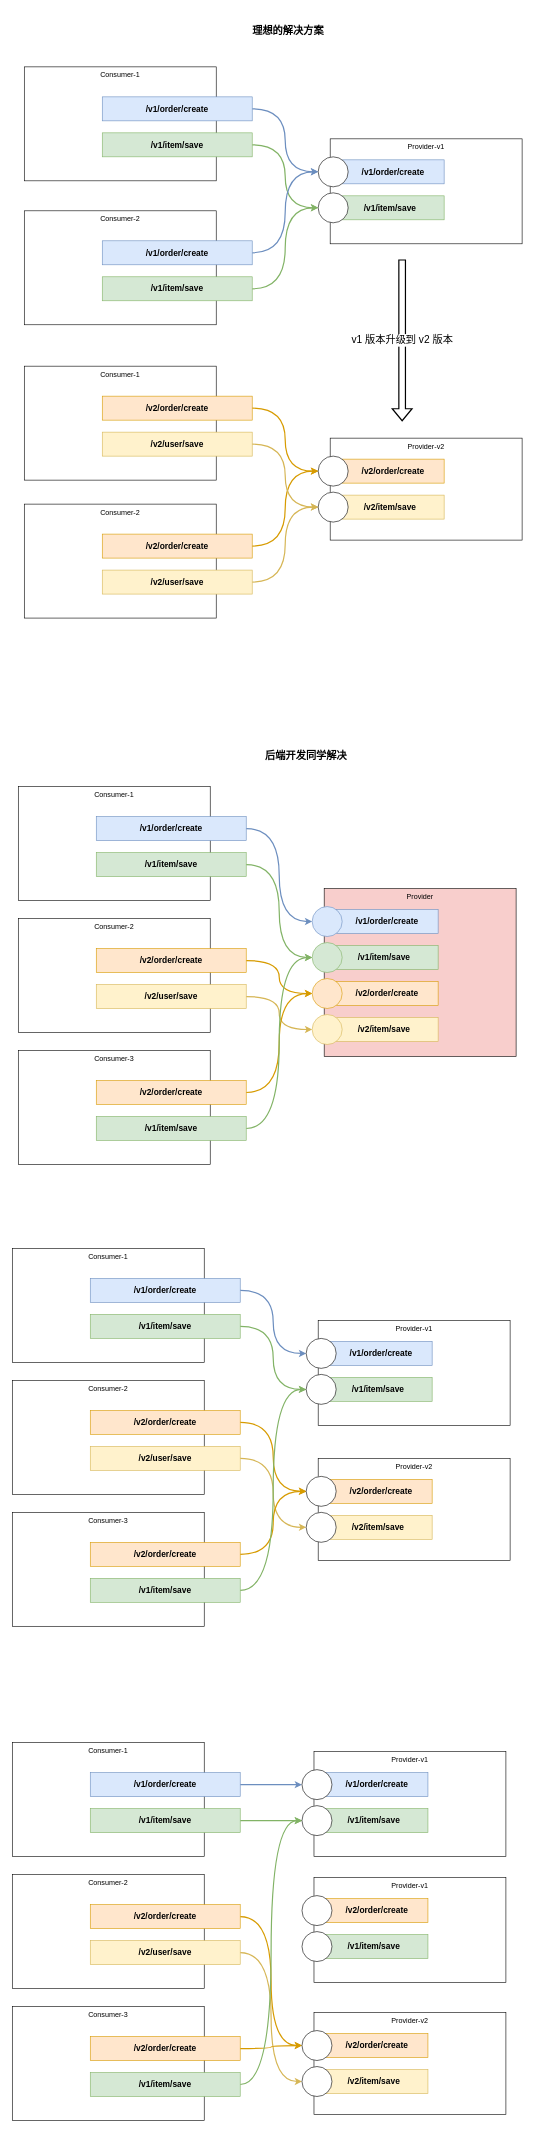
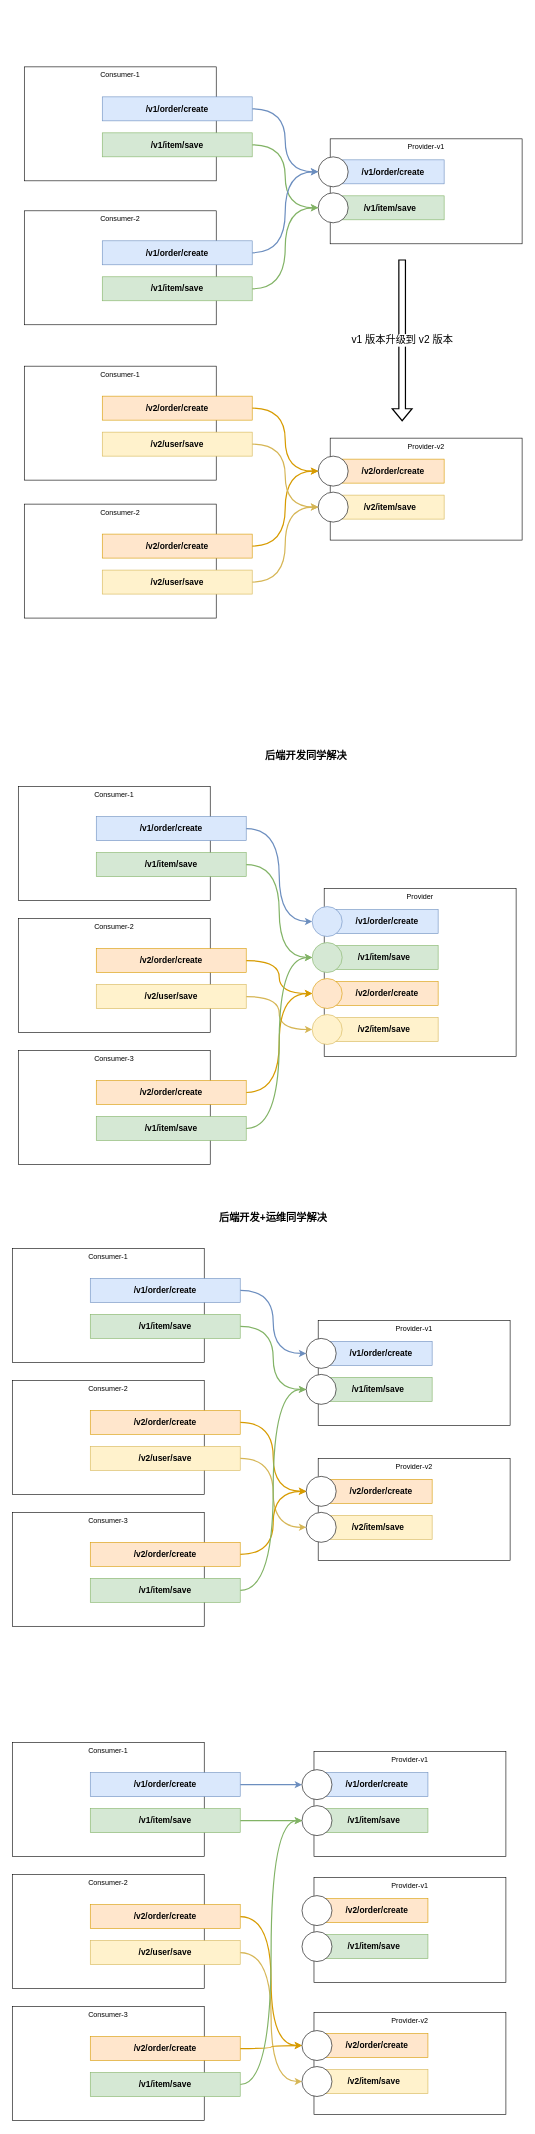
(288, 30) -> none
(420, 972) -> (420, 972)
none -> (273, 1218)
